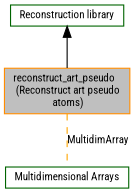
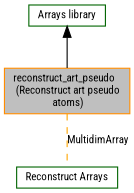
(67, 16) -> (67, 16)
(67, 178) -> (67, 178)
